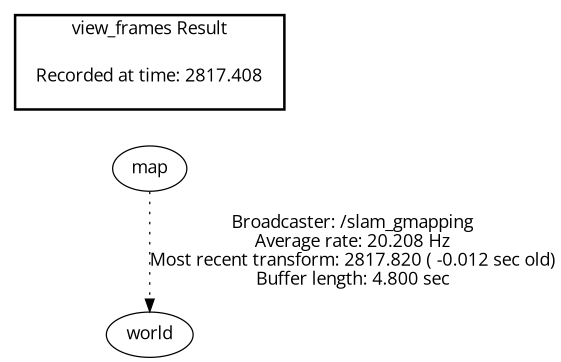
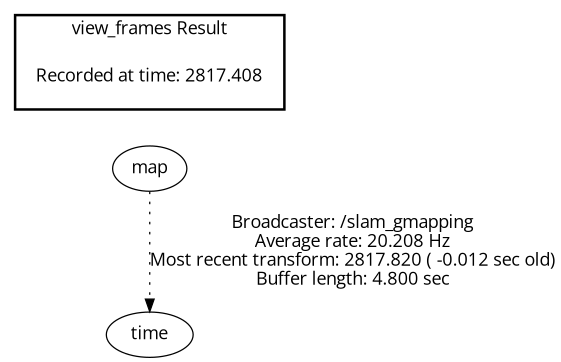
(150, 335) -> (150, 335)
